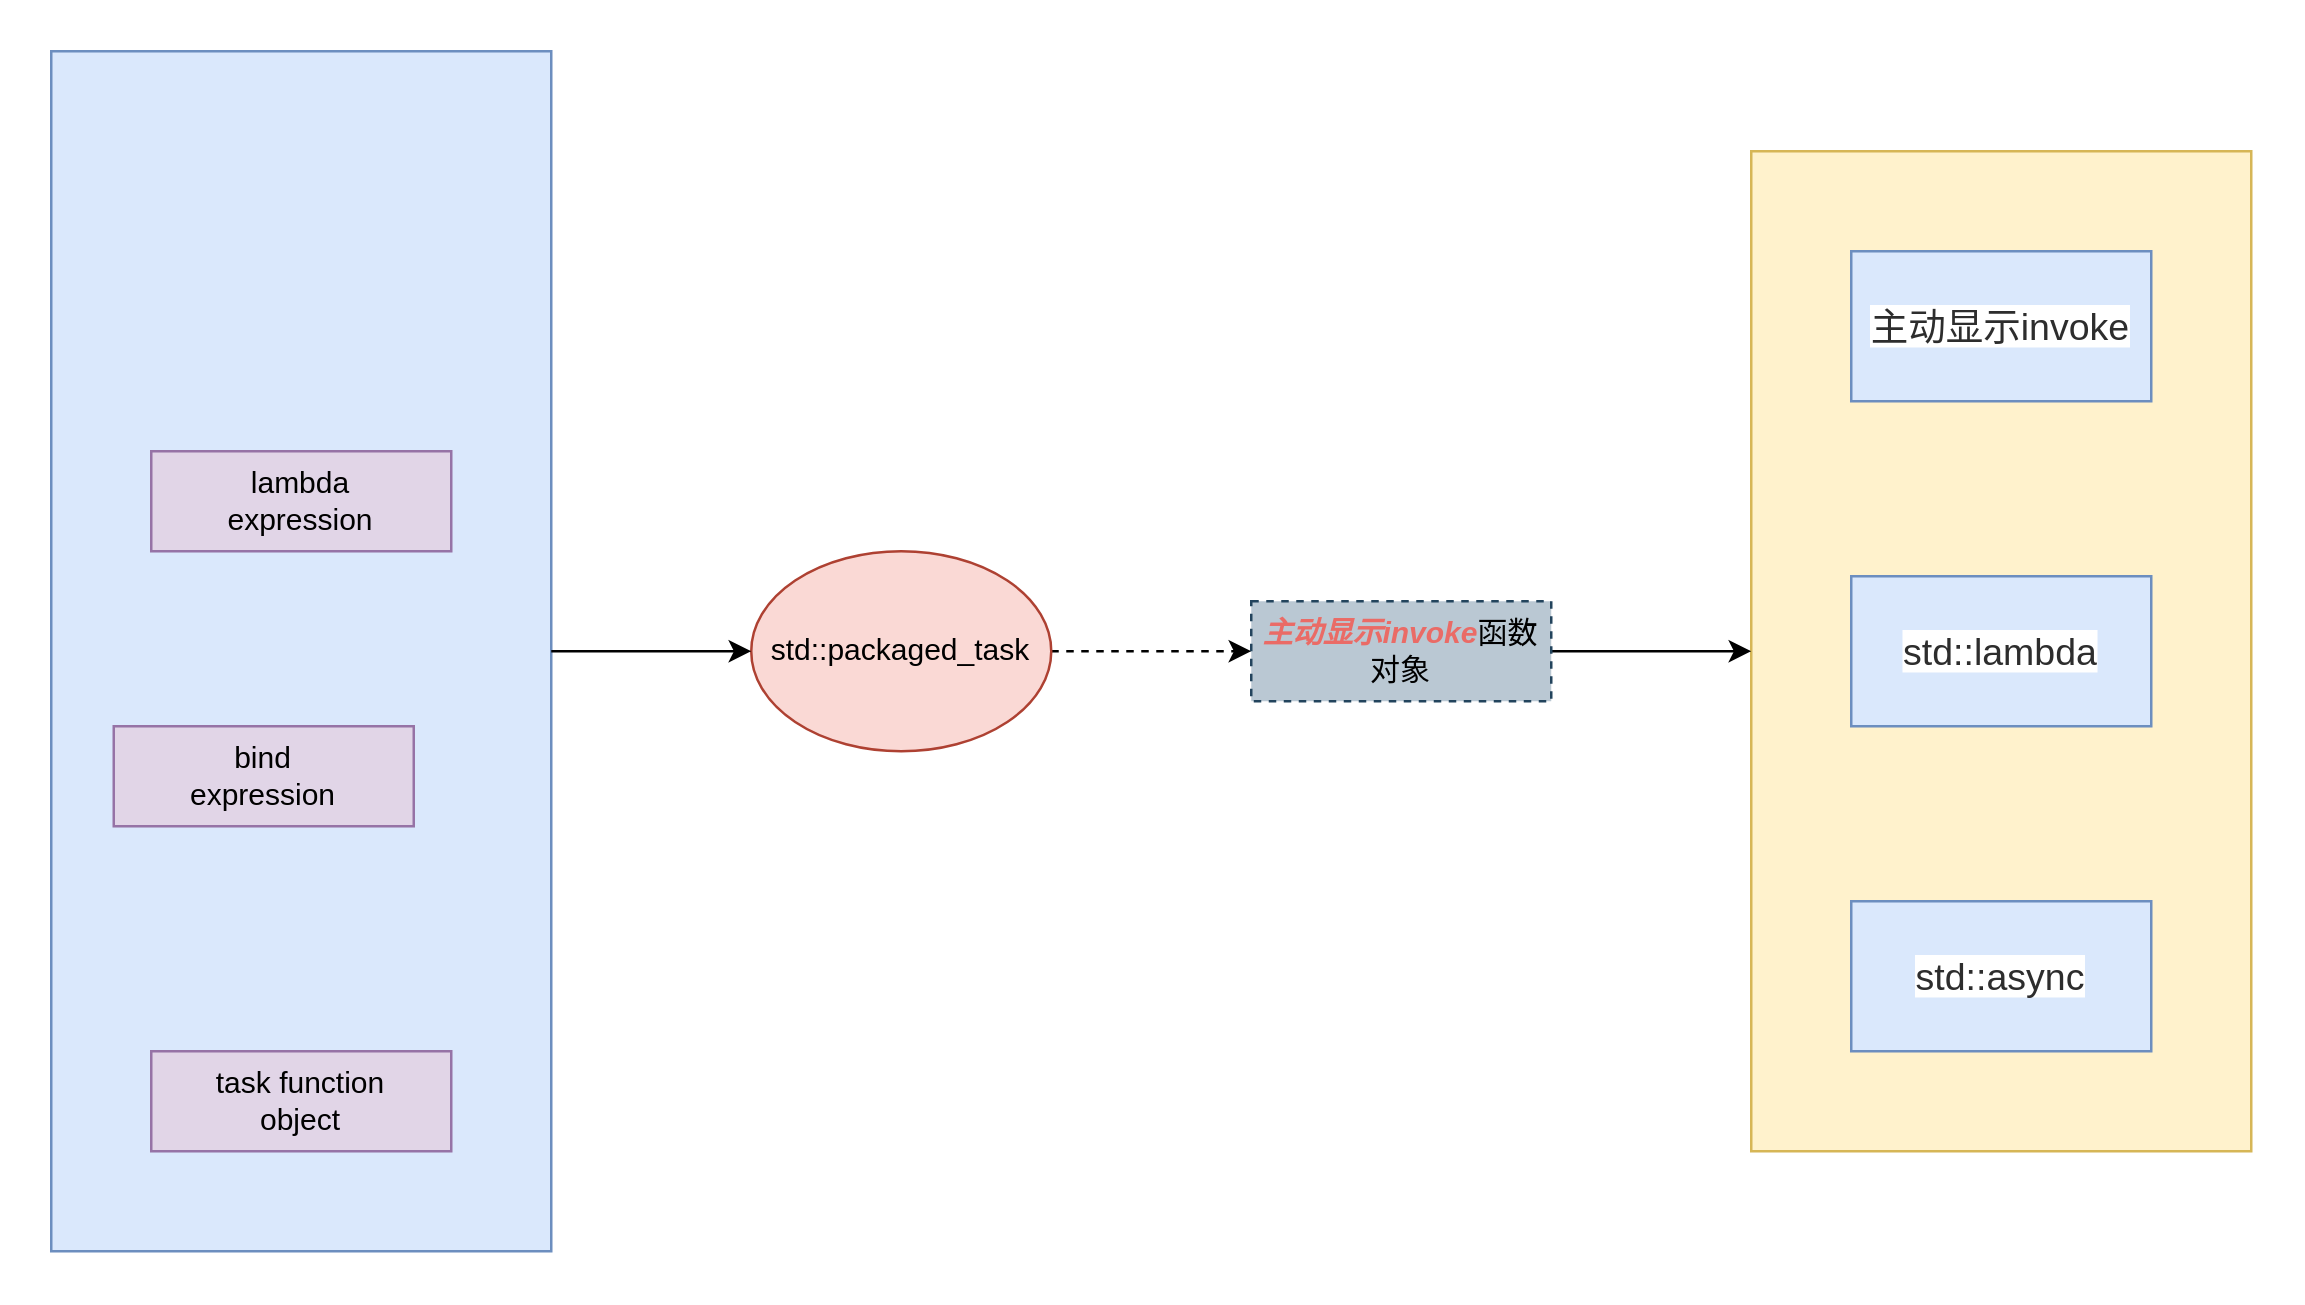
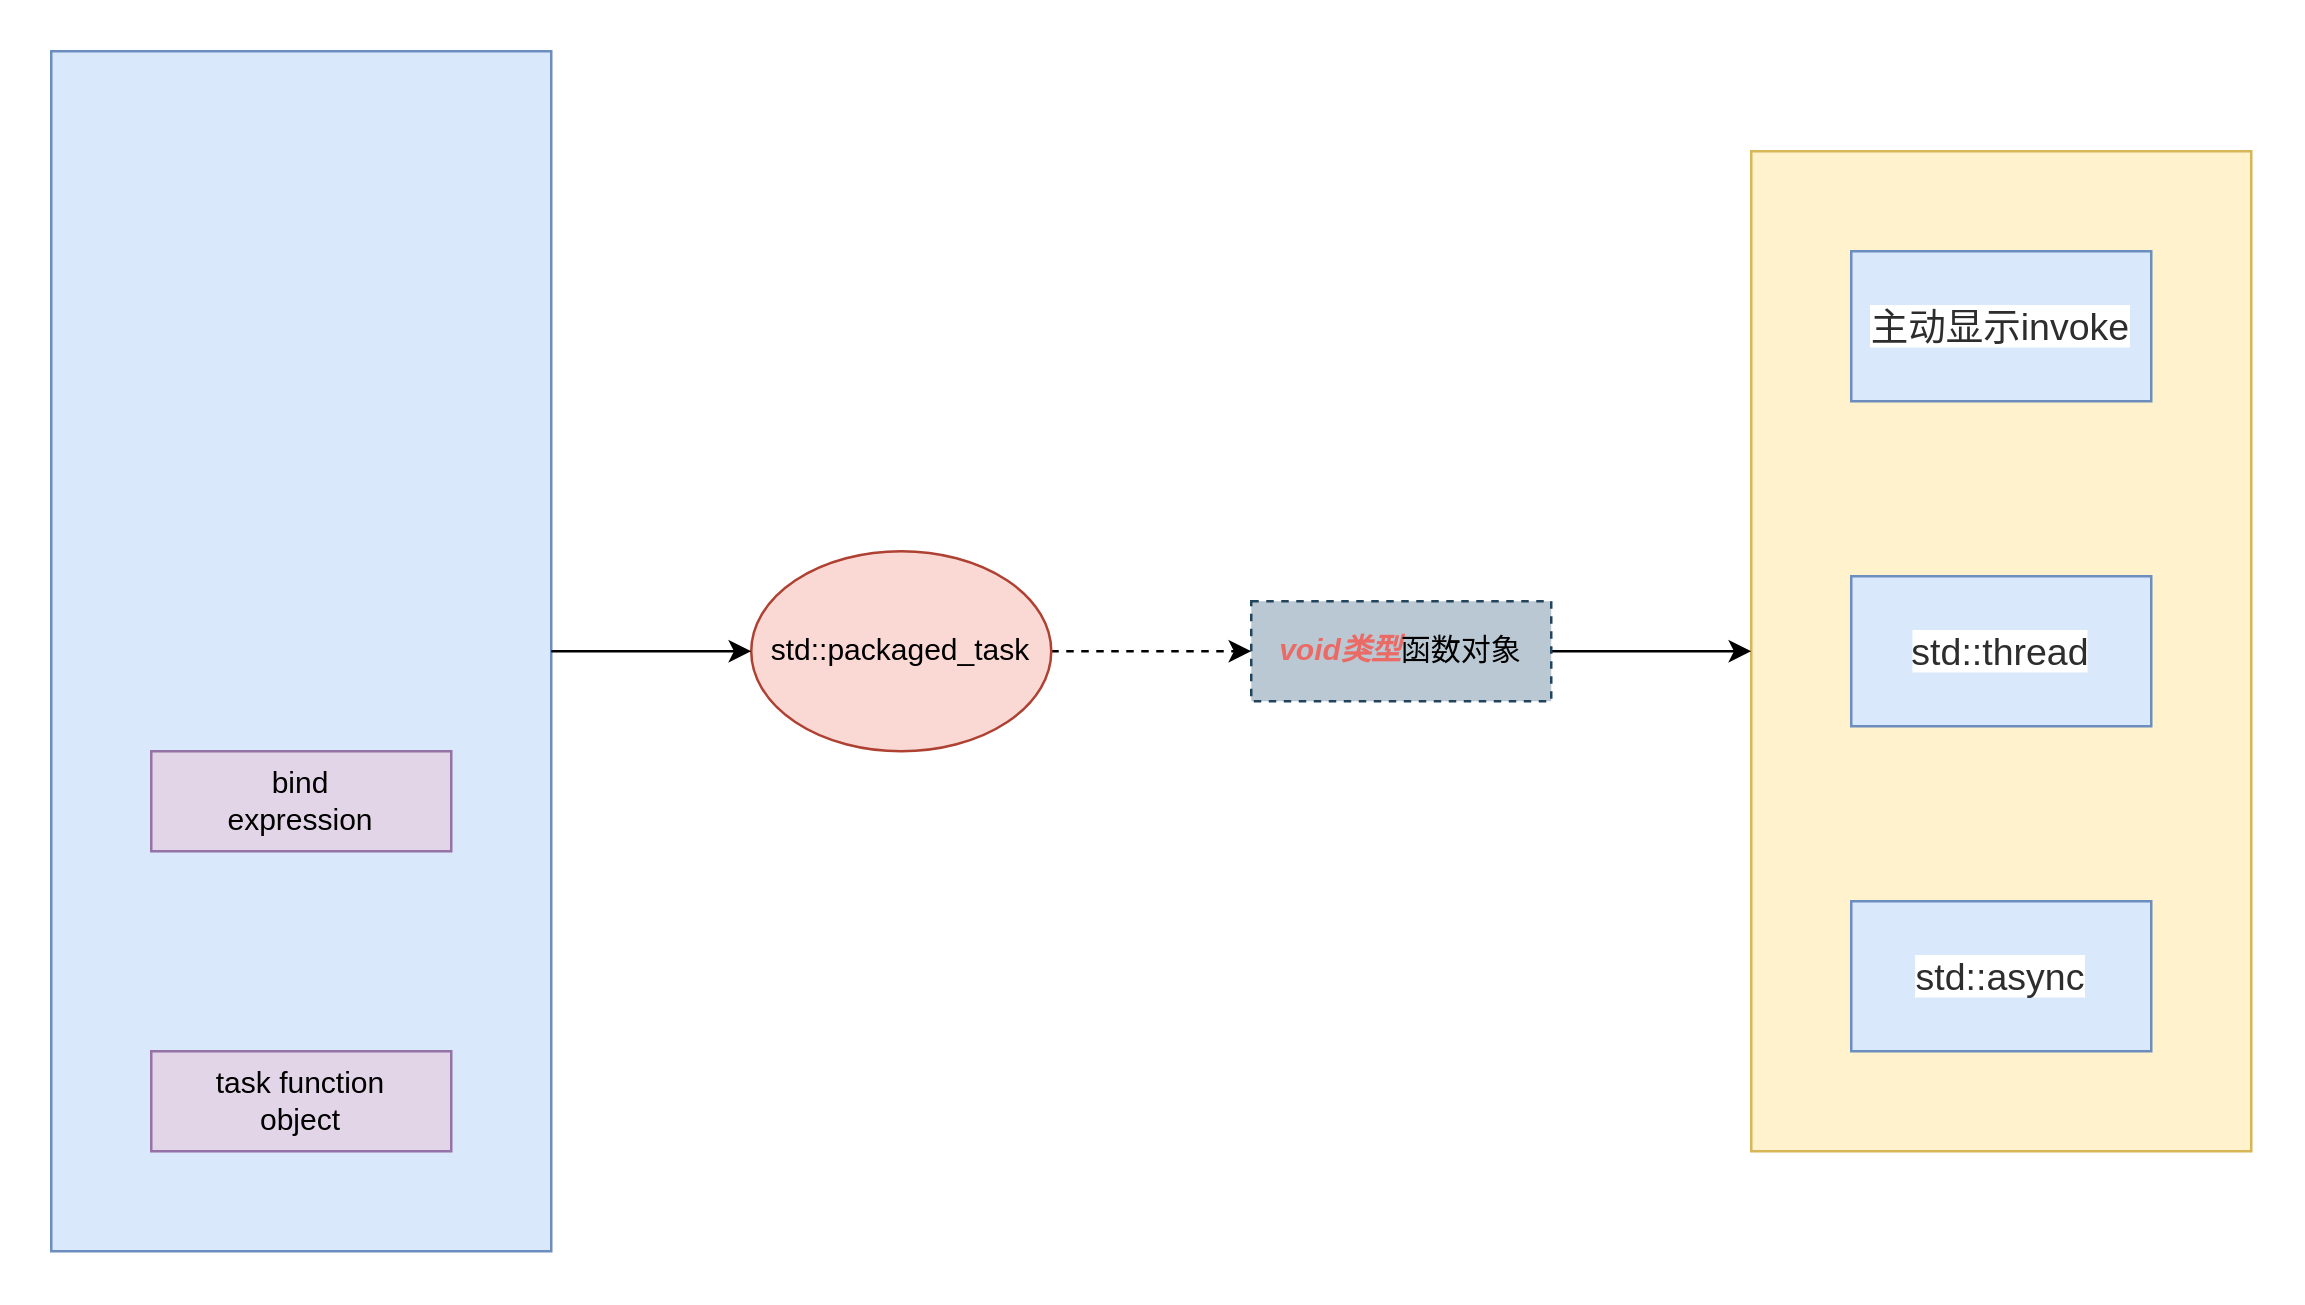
(301, 501) -> none
(1401, 651) -> (1401, 651)
(2001, 651) -> (2001, 651)
(264, 776) -> (301, 801)
